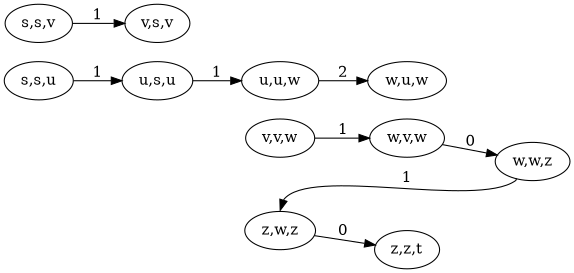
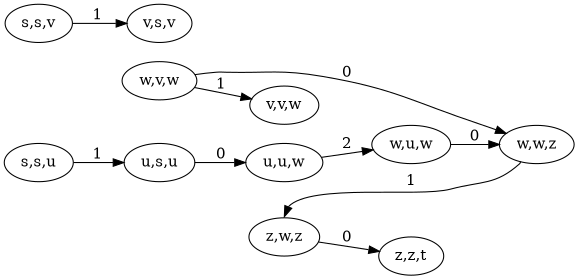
(217, 73) -> (221, 155)
(337, 138) -> (218, 92)
none -> (470, 144)
